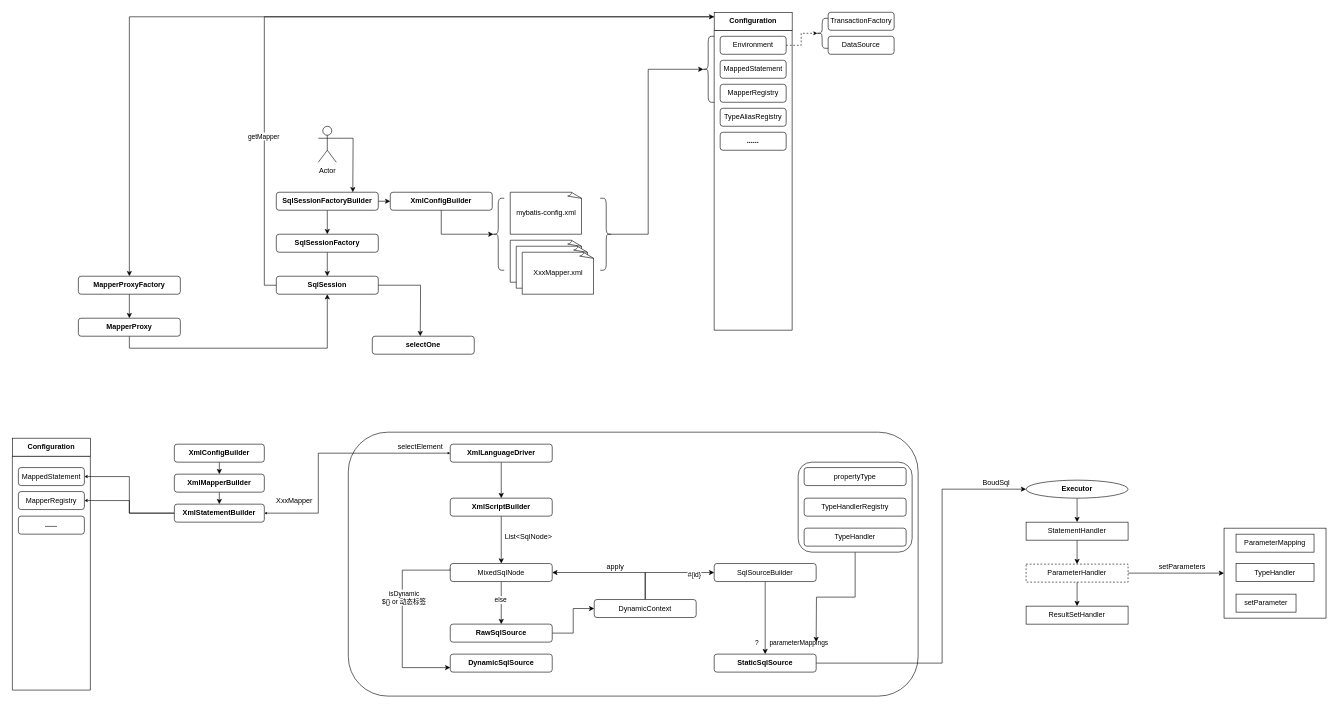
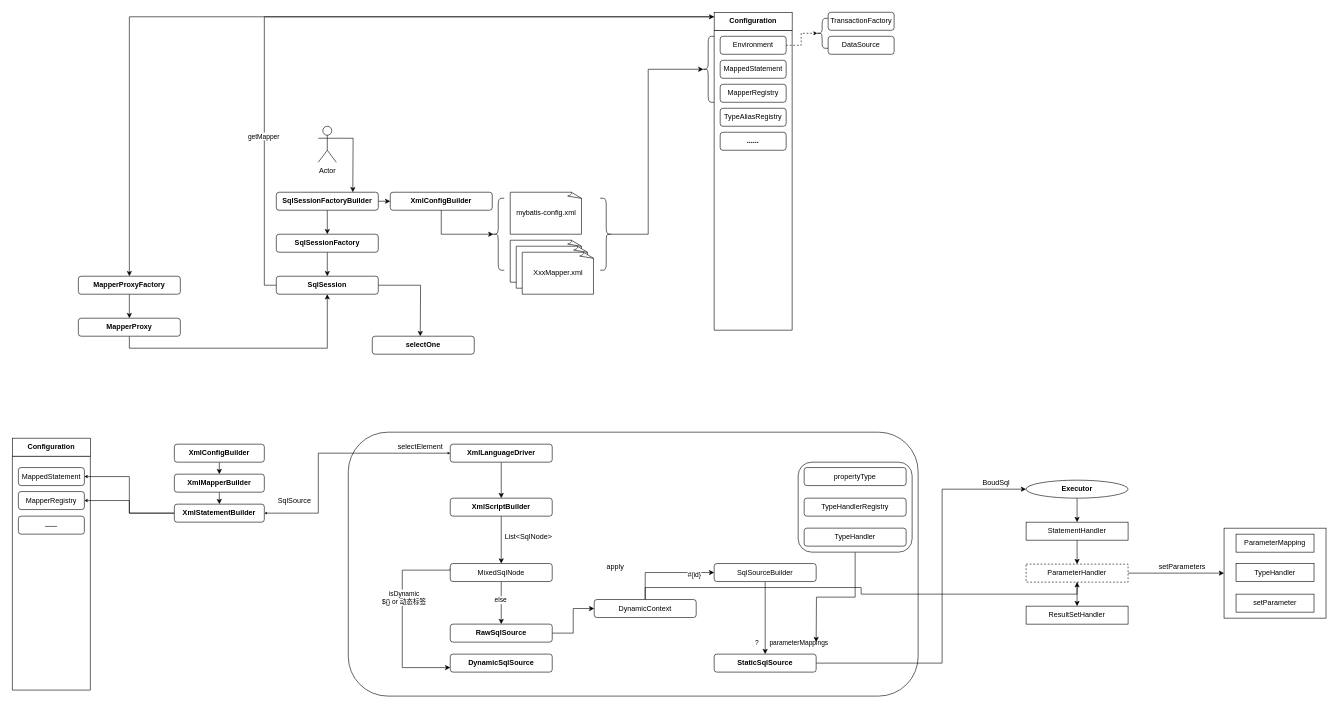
(295, 501) -> (295, 501)
(600, 573) -> (861, 591)
(1266, 603) -> (1275, 603)
